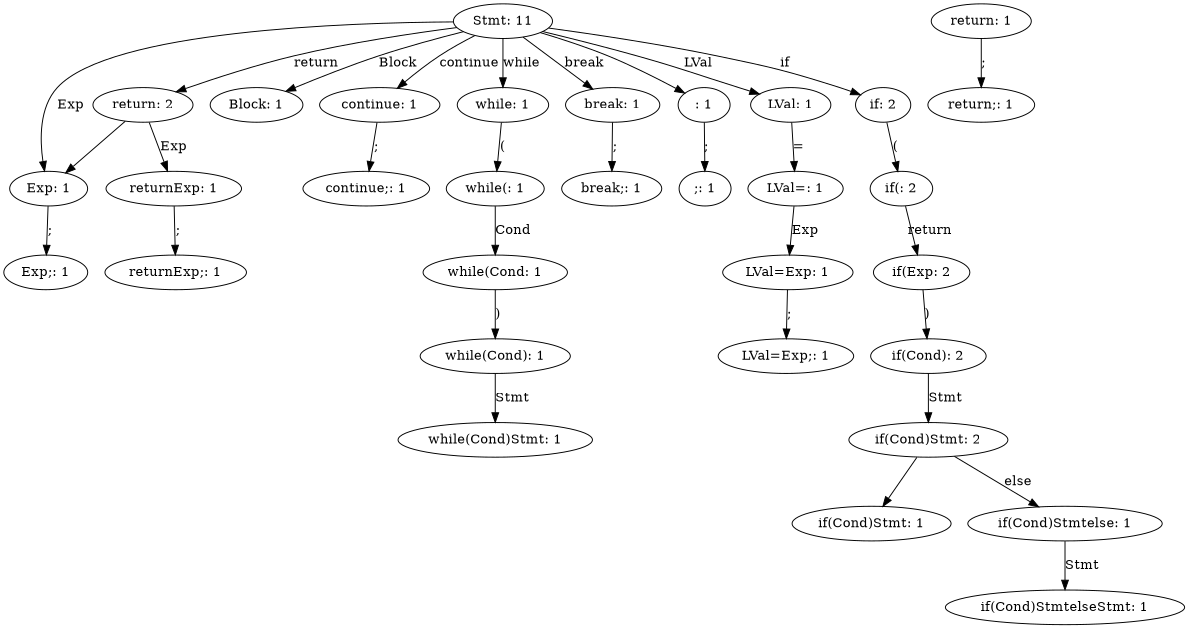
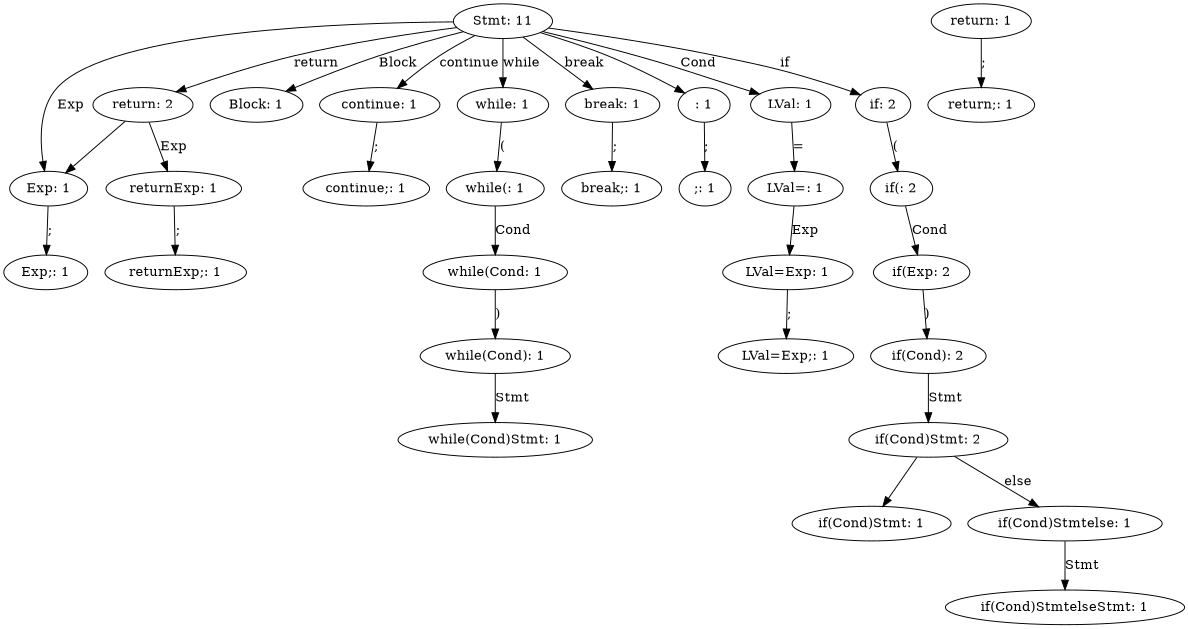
(698, 63) -> (698, 63)
(930, 231) -> (930, 231)
